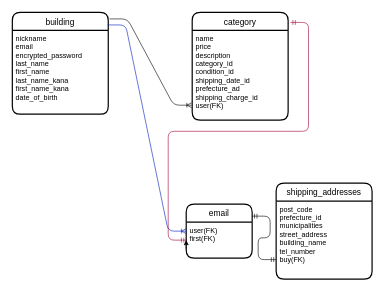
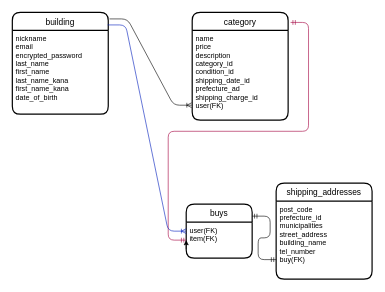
(219, 214) -> (219, 214)
(206, 230) -> (206, 230)
